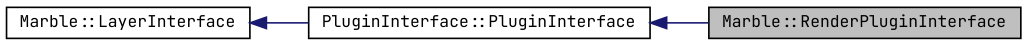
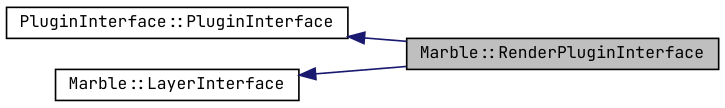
(288, 23) -> (361, 70)
